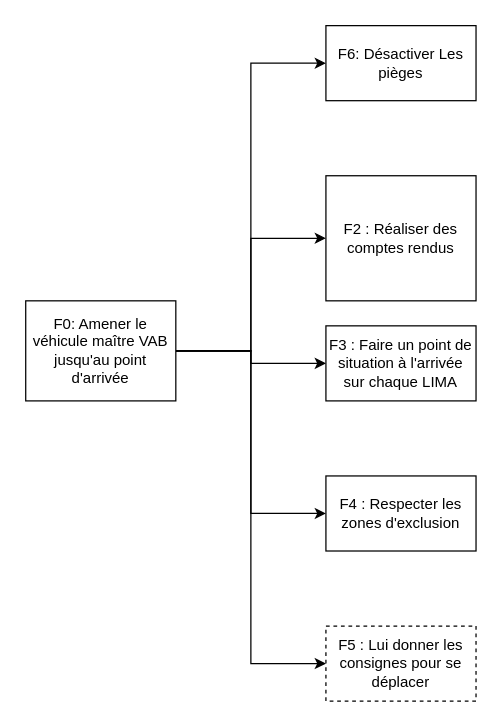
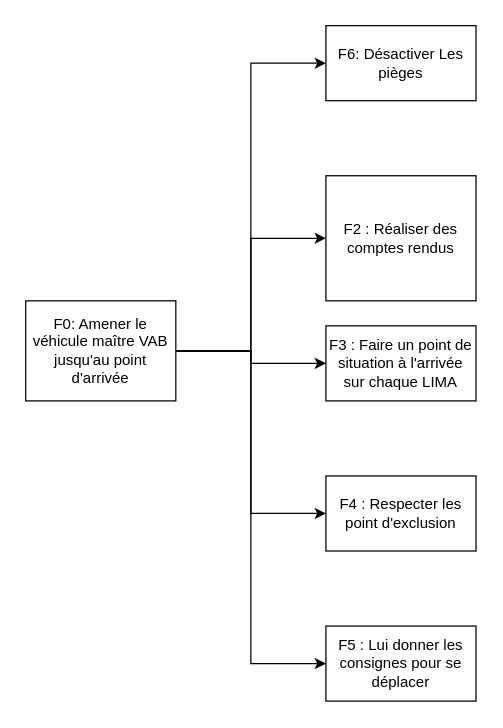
(401, 513) -> (401, 513)
(401, 663) -> (401, 663)
